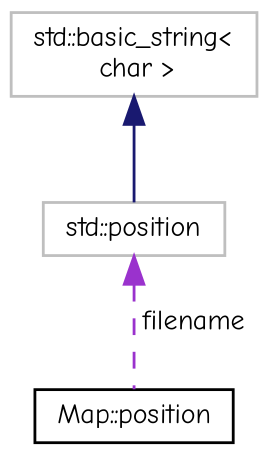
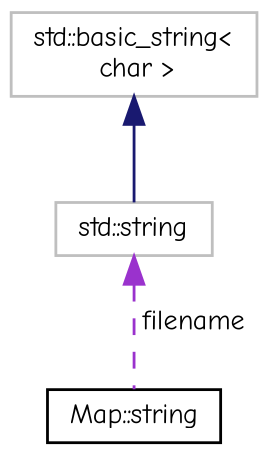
(134, 229) -> (134, 229)
(134, 416) -> (134, 416)
